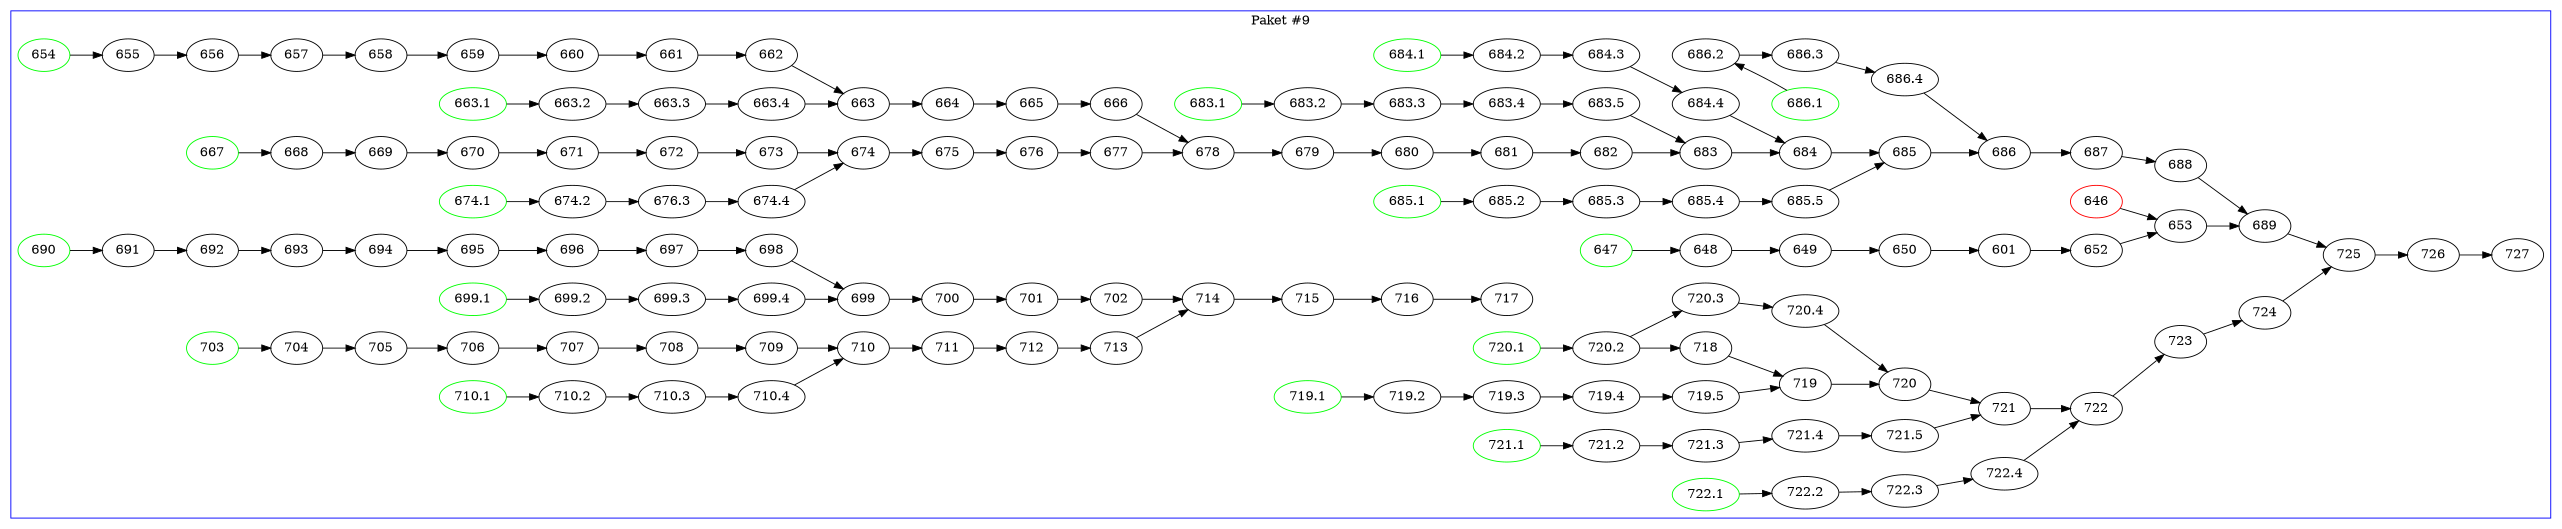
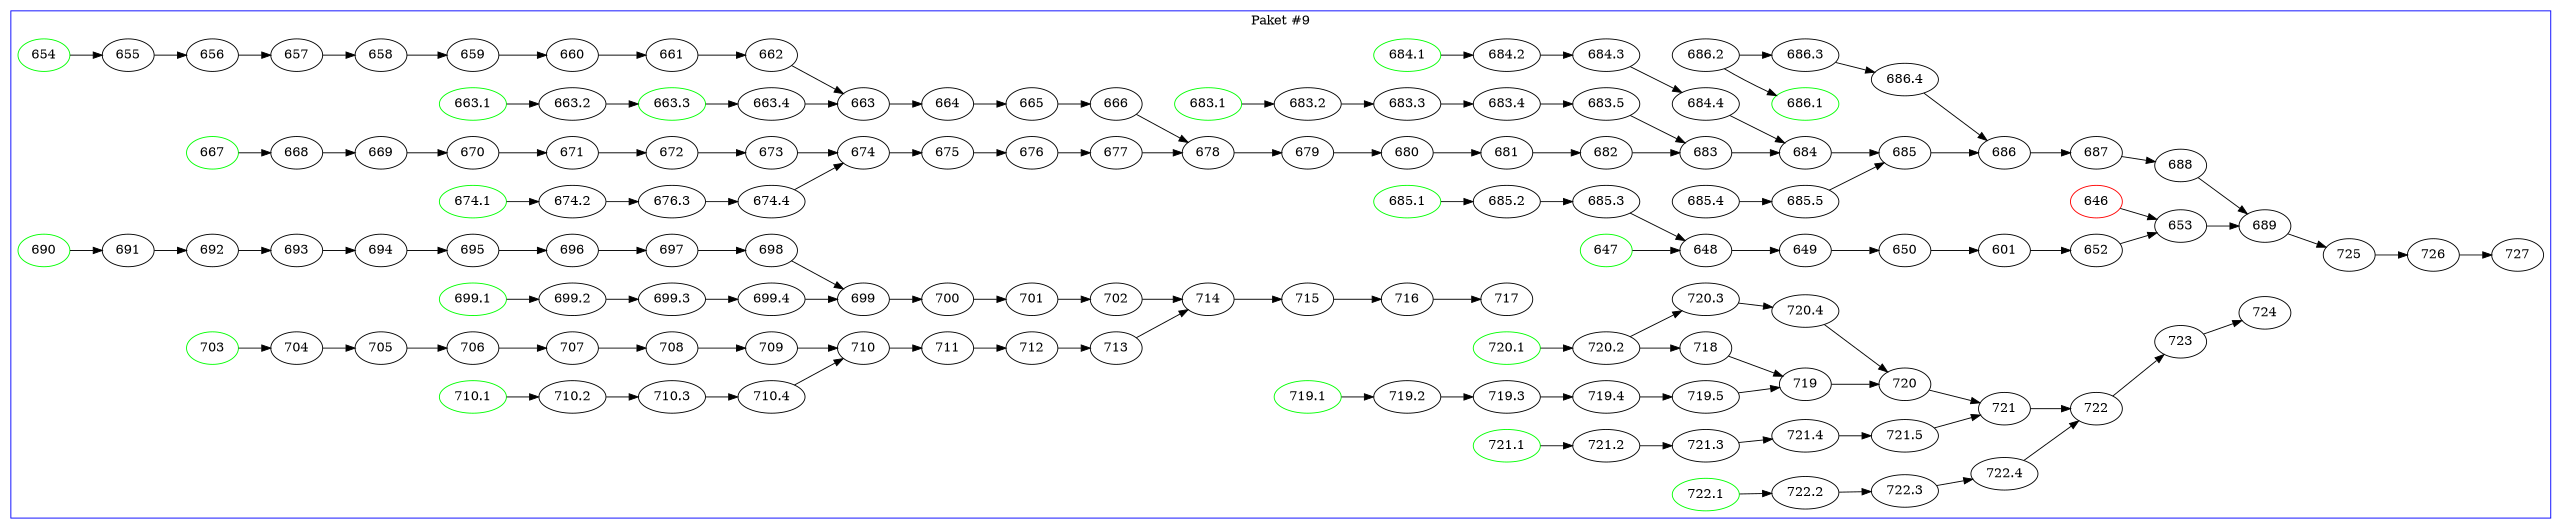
(1765, 78) -> (1746, 81)
(672, 104) -> (672, 104)
(1651, 202) -> (1653, 225)
(2303, 287) -> none
